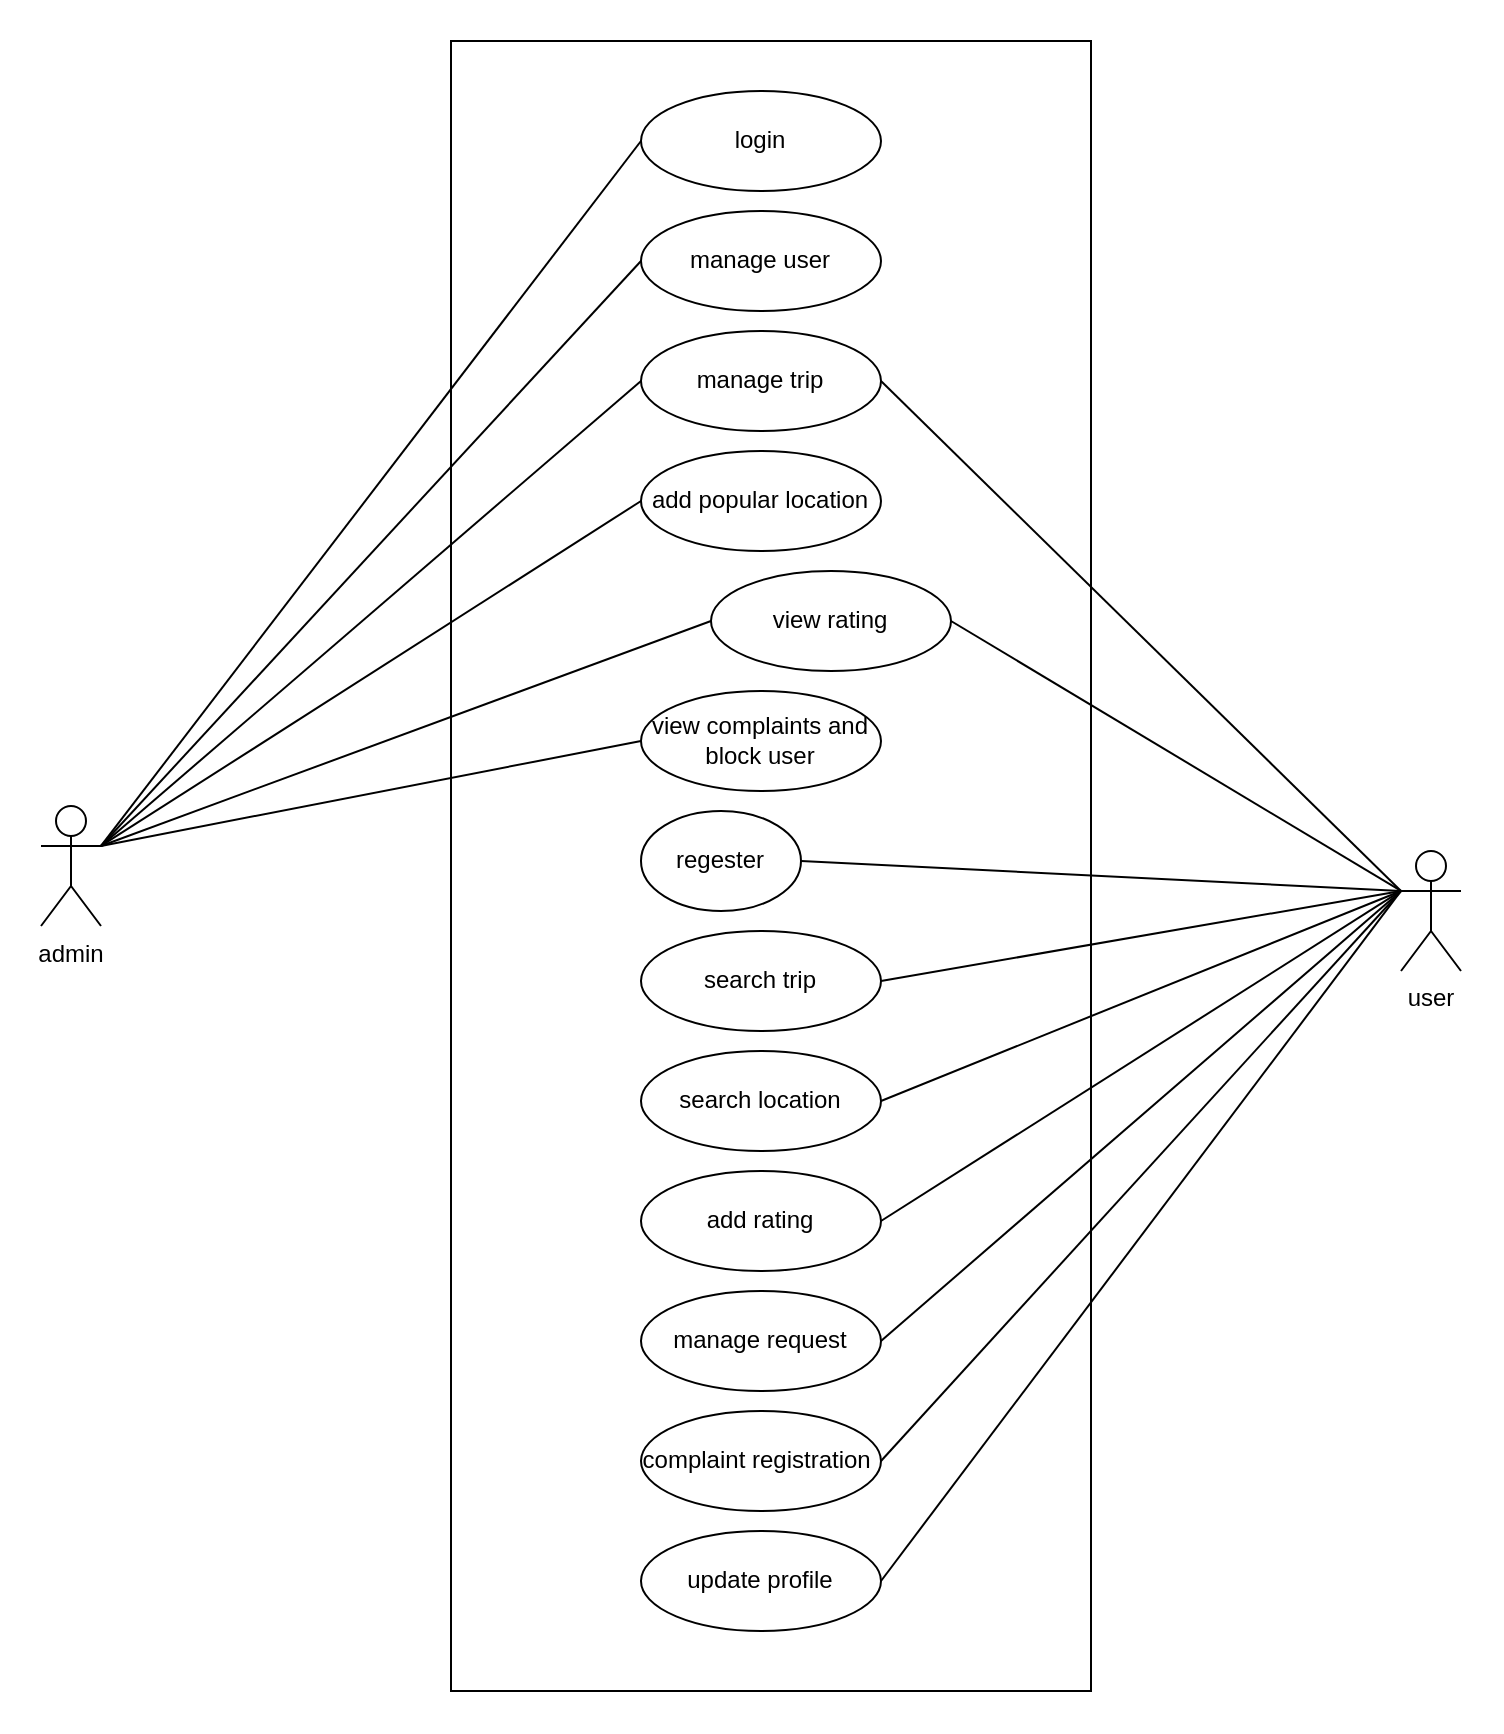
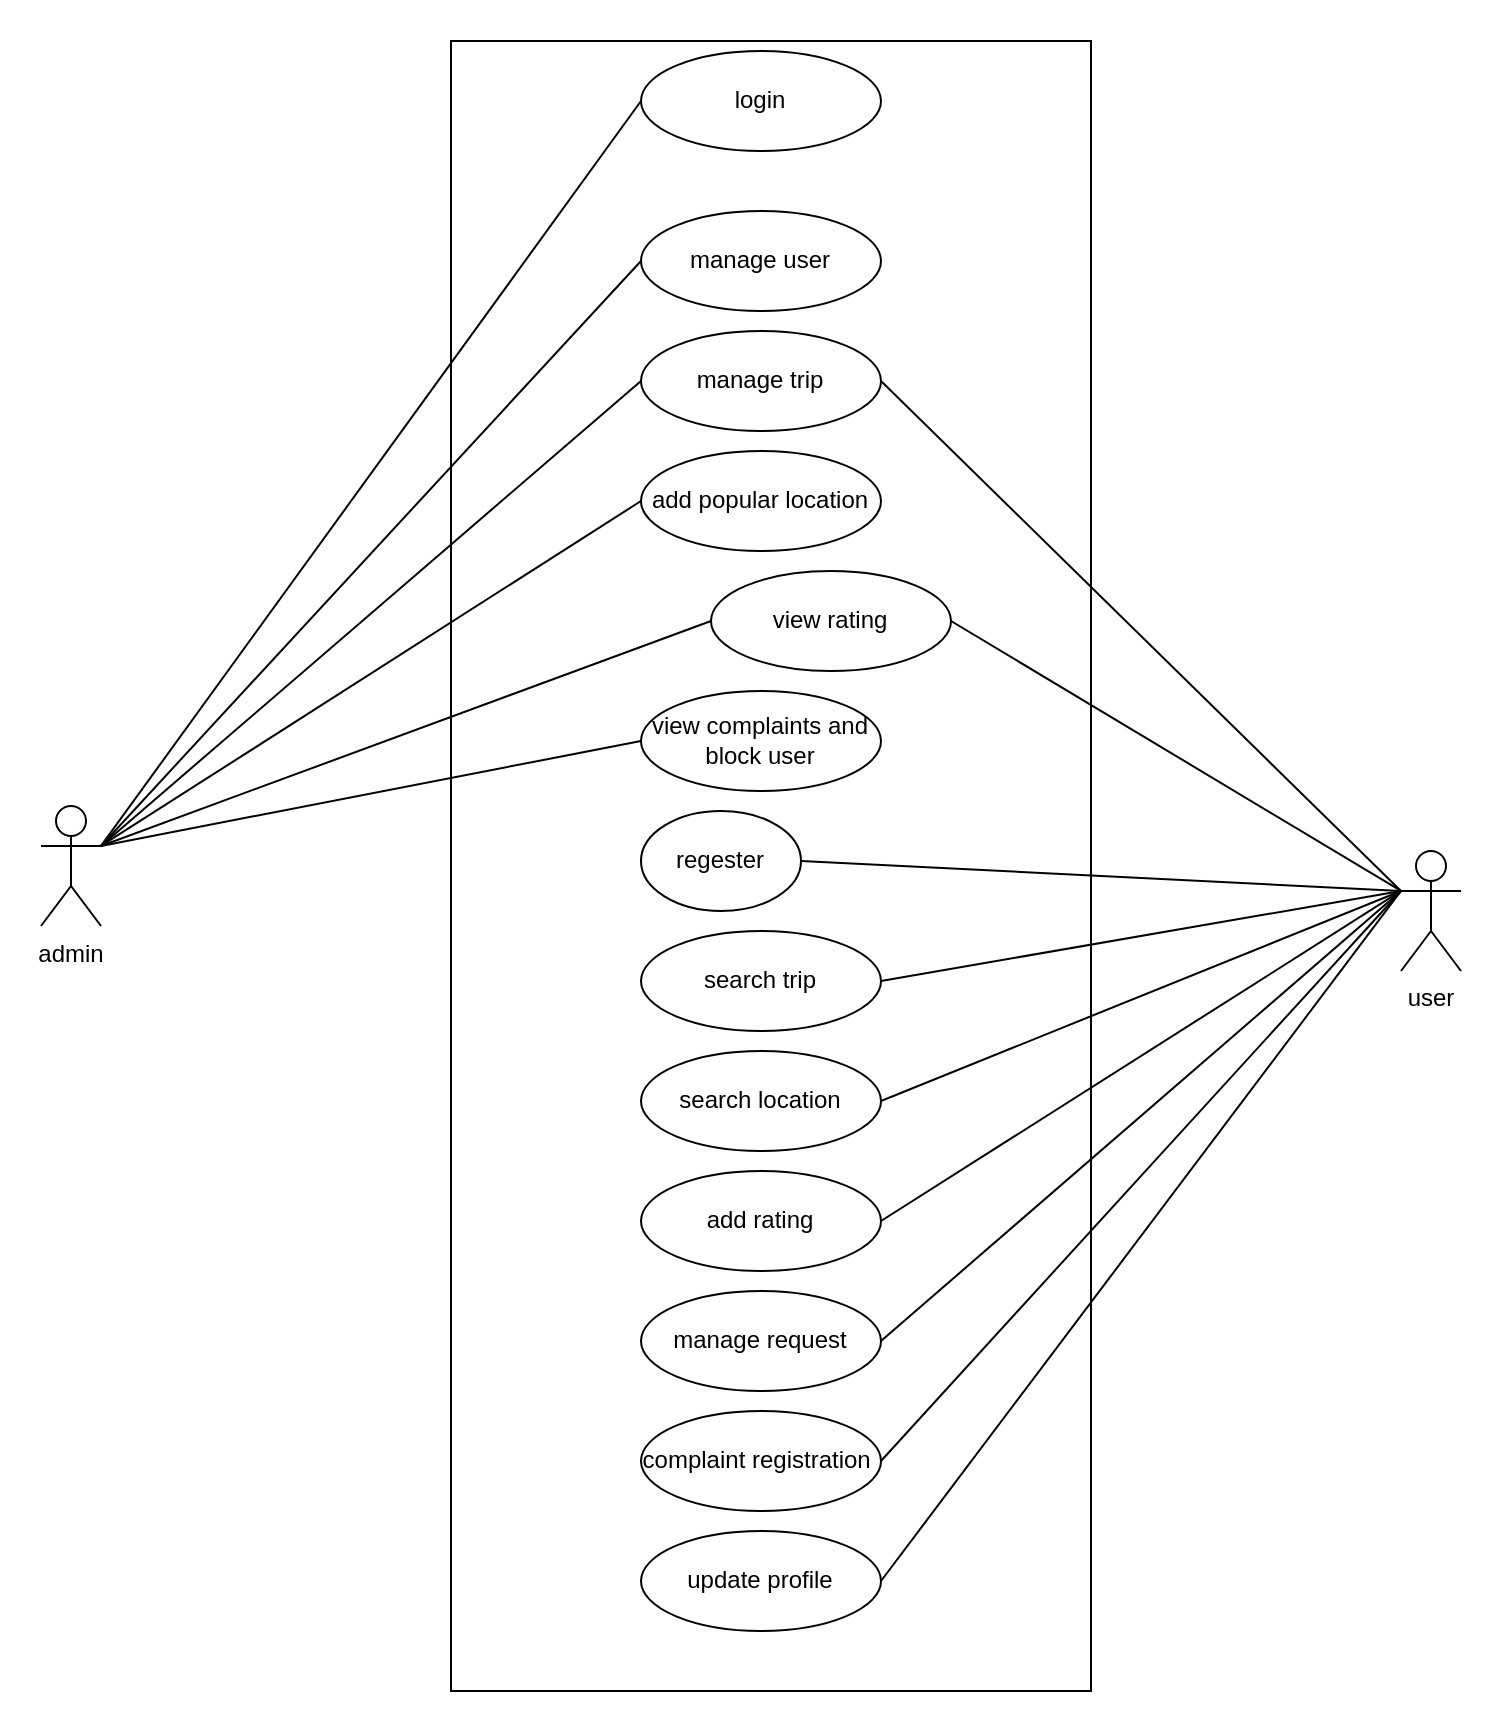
(761, 141) -> (761, 101)
